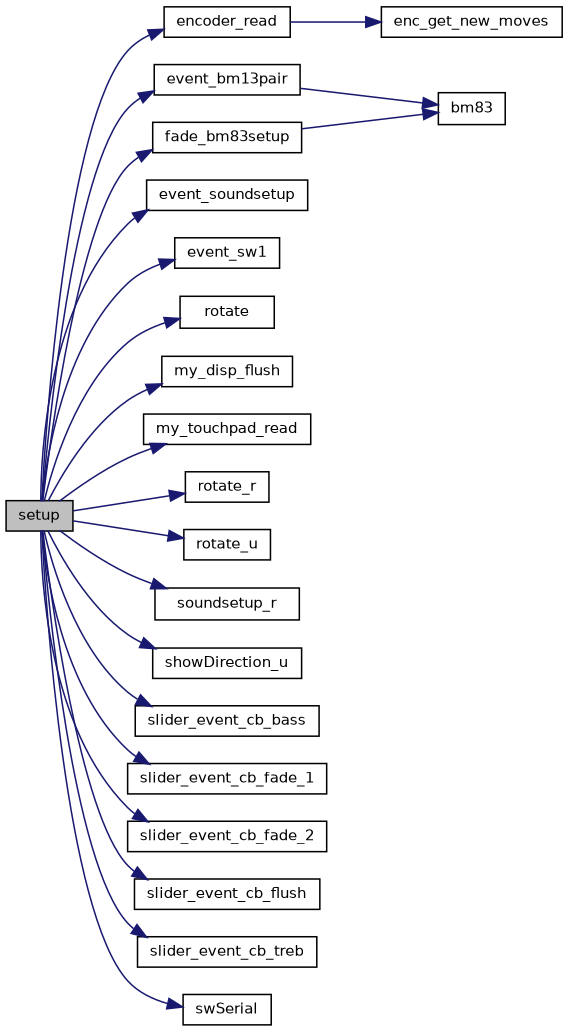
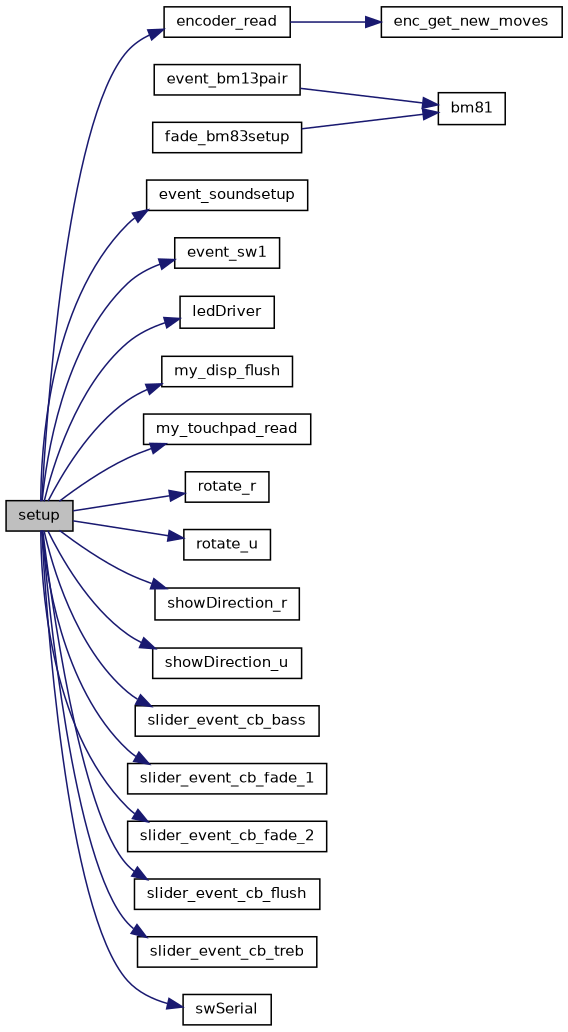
(472, 109) -> (472, 109)
(76, 251) -> none
(87, 261) -> none
(227, 312) -> (227, 312)
(227, 604) -> (227, 604)
